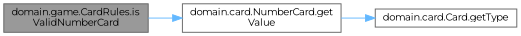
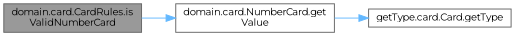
(76, 18) -> (73, 18)
(446, 18) -> (440, 18)
